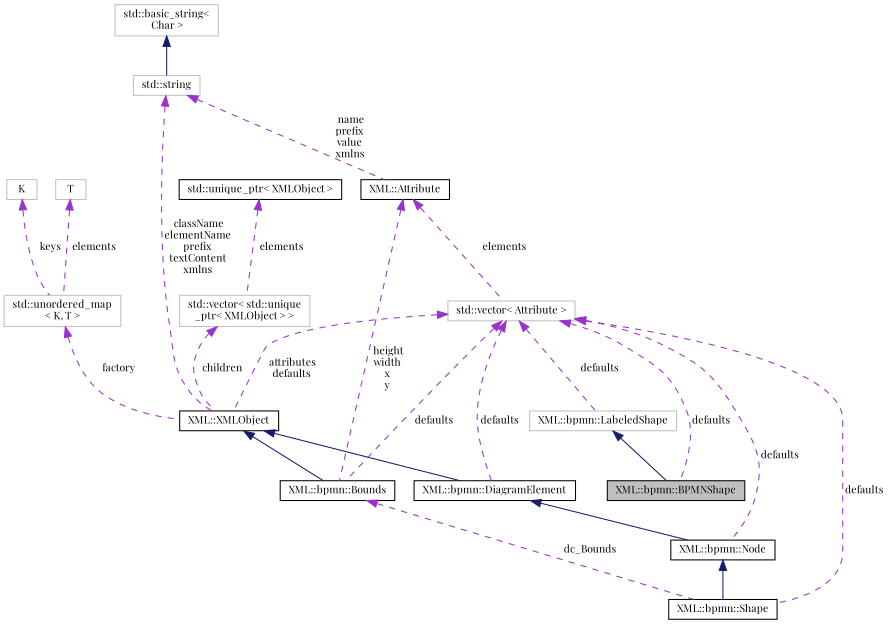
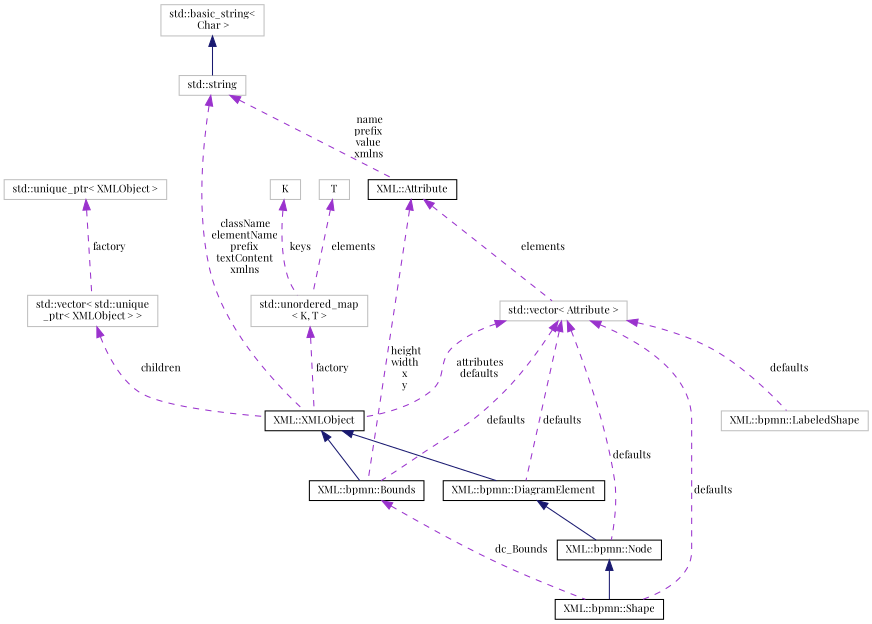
(260, 190) -> (85, 190)
(281, 247) -> (108, 247)
(676, 491) -> none
